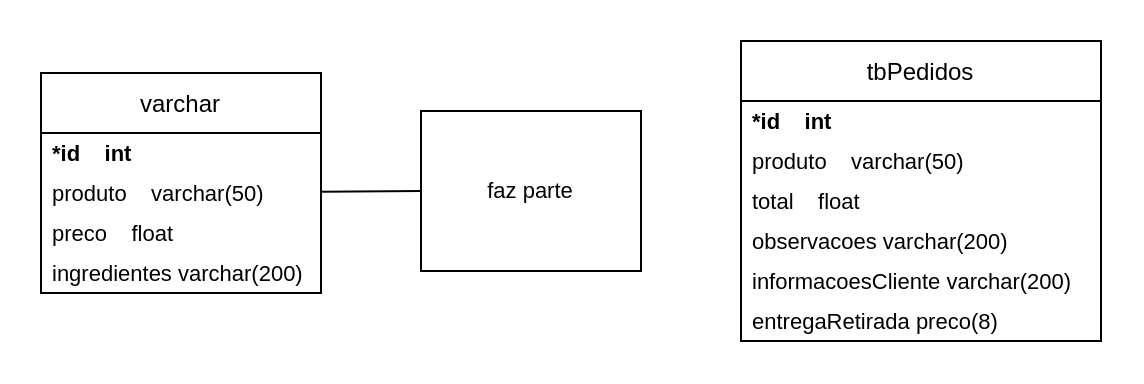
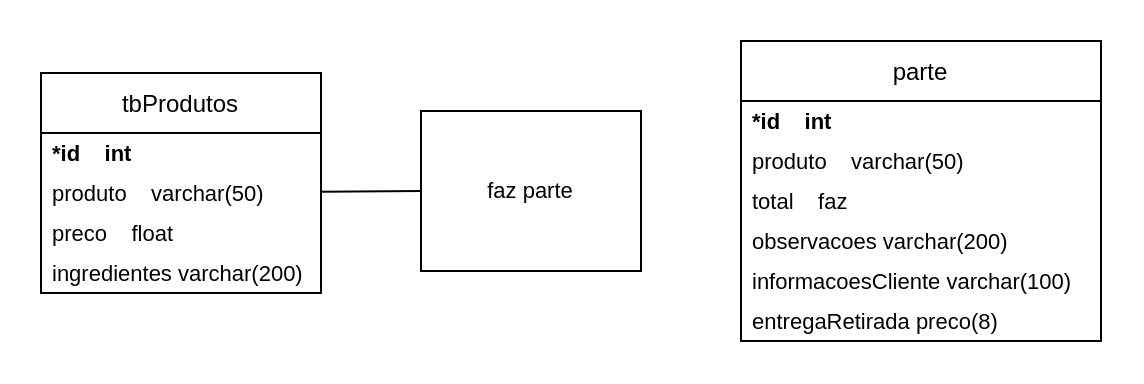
(920, 72) -> (920, 72)
(180, 104) -> (180, 104)
(827, 202) -> (817, 202)
(932, 282) -> (932, 282)
